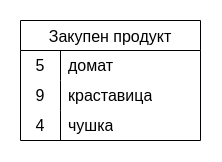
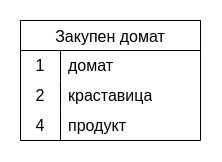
(110, 37) -> (110, 37)
(41, 66) -> (41, 66)
(41, 96) -> (41, 96)
(91, 126) -> (100, 126)
